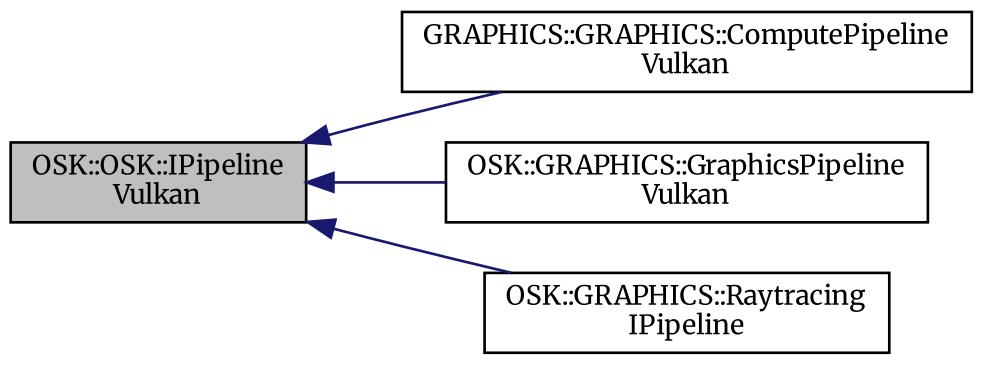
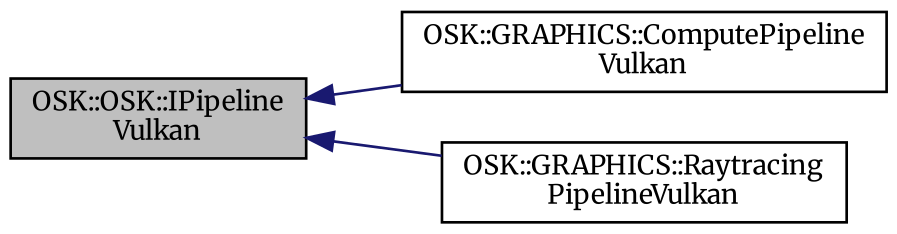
(687, 52) -> (644, 52)
(687, 182) -> none
(687, 313) -> (644, 182)
